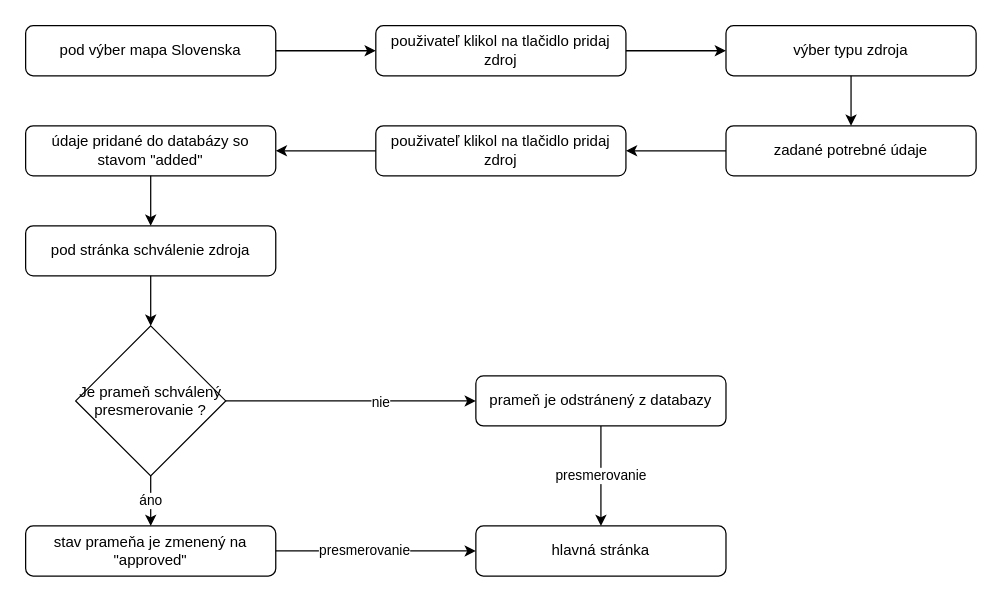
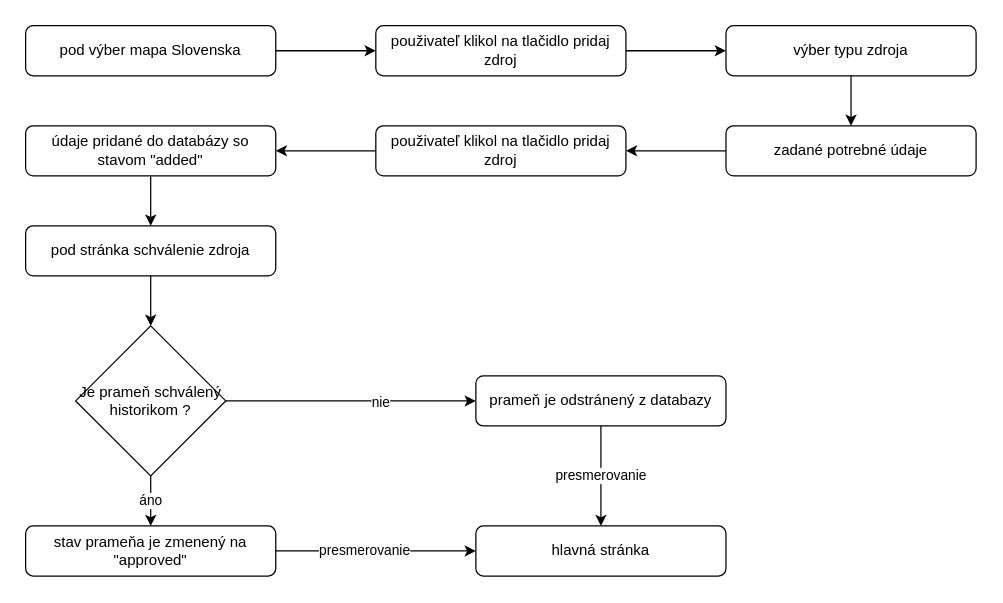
(151, 401) -> (151, 401)
